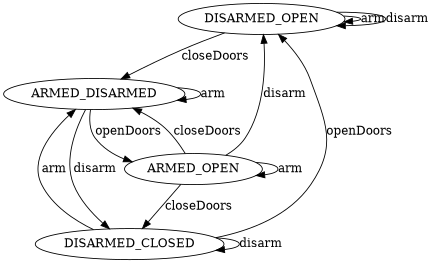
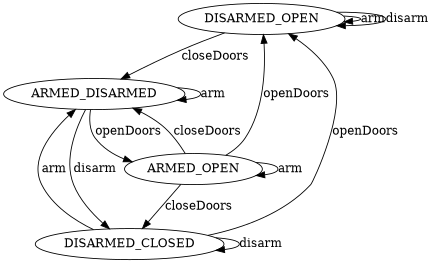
(285, 94) -> (297, 94)
